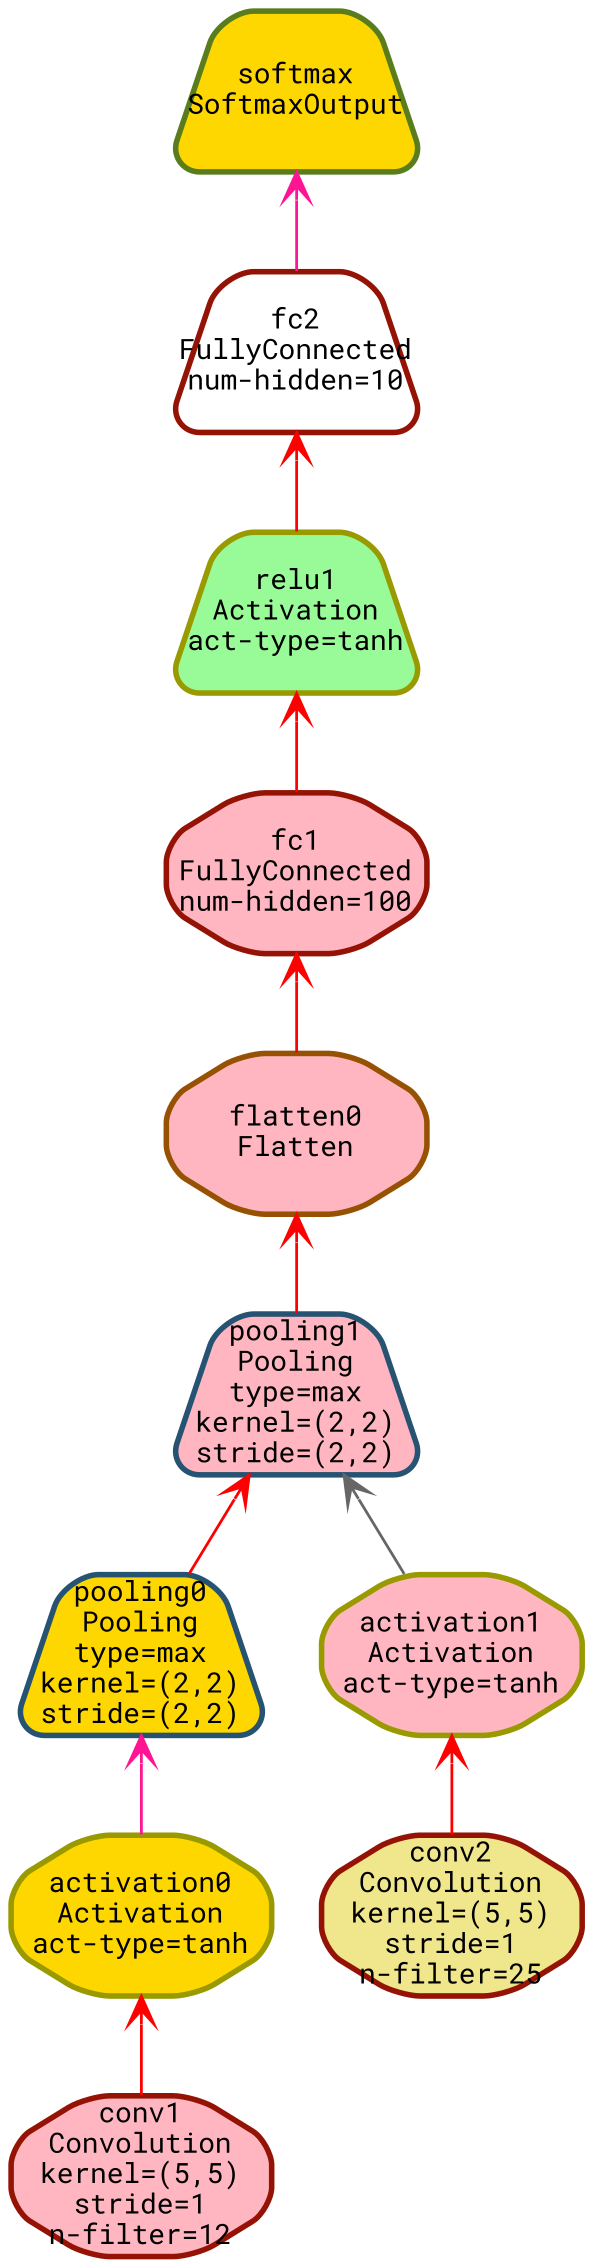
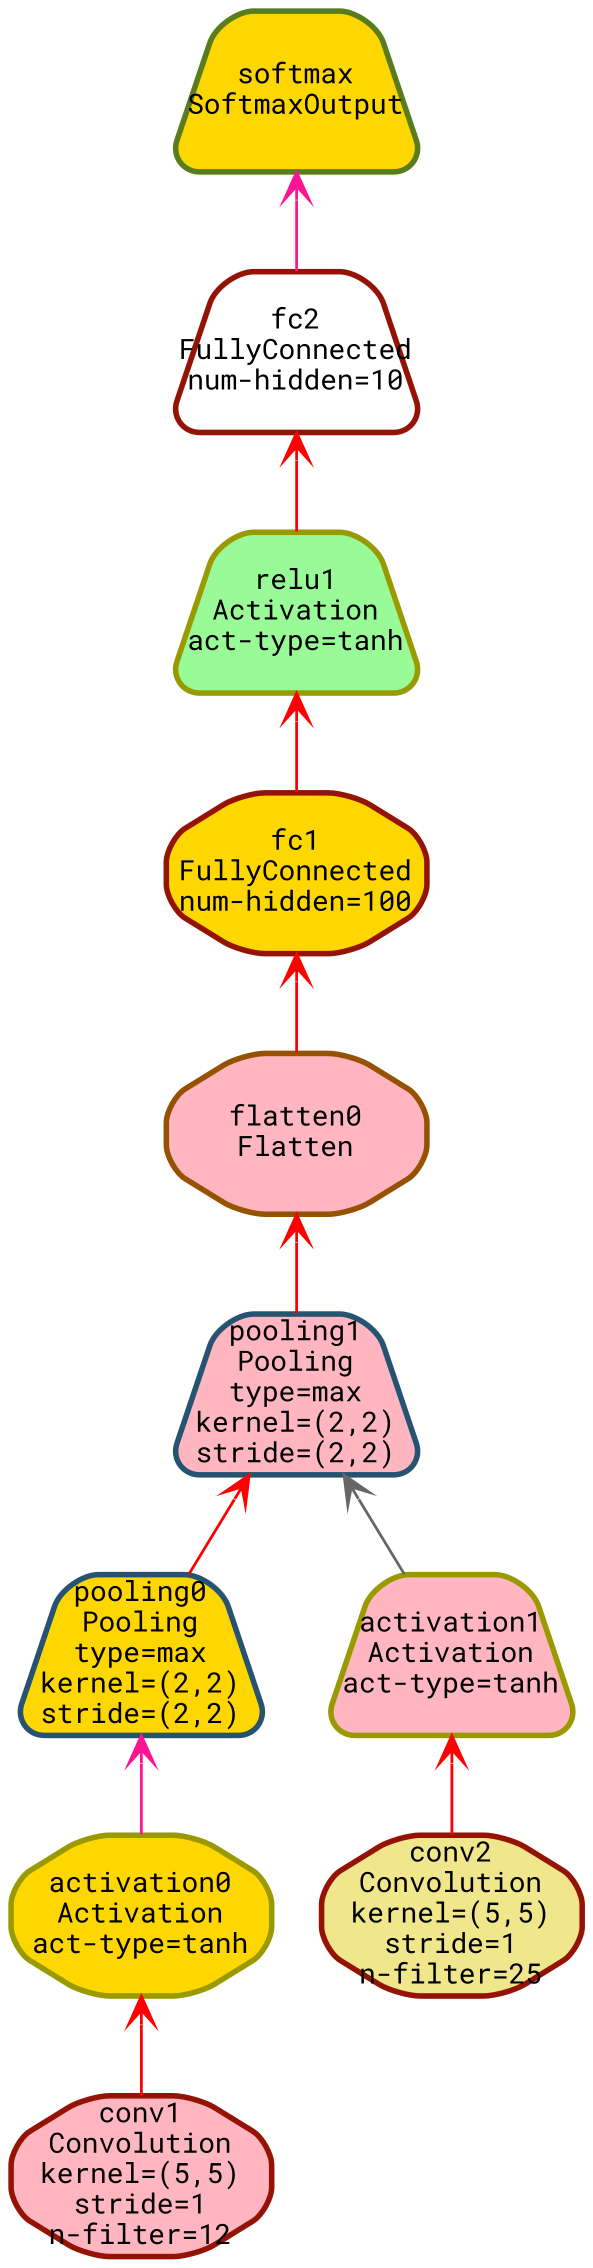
(297, 873) -> (297, 873)
(452, 1655) -> (452, 1655)
